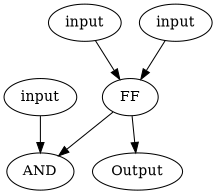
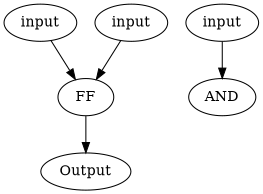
(90, 131) -> none
